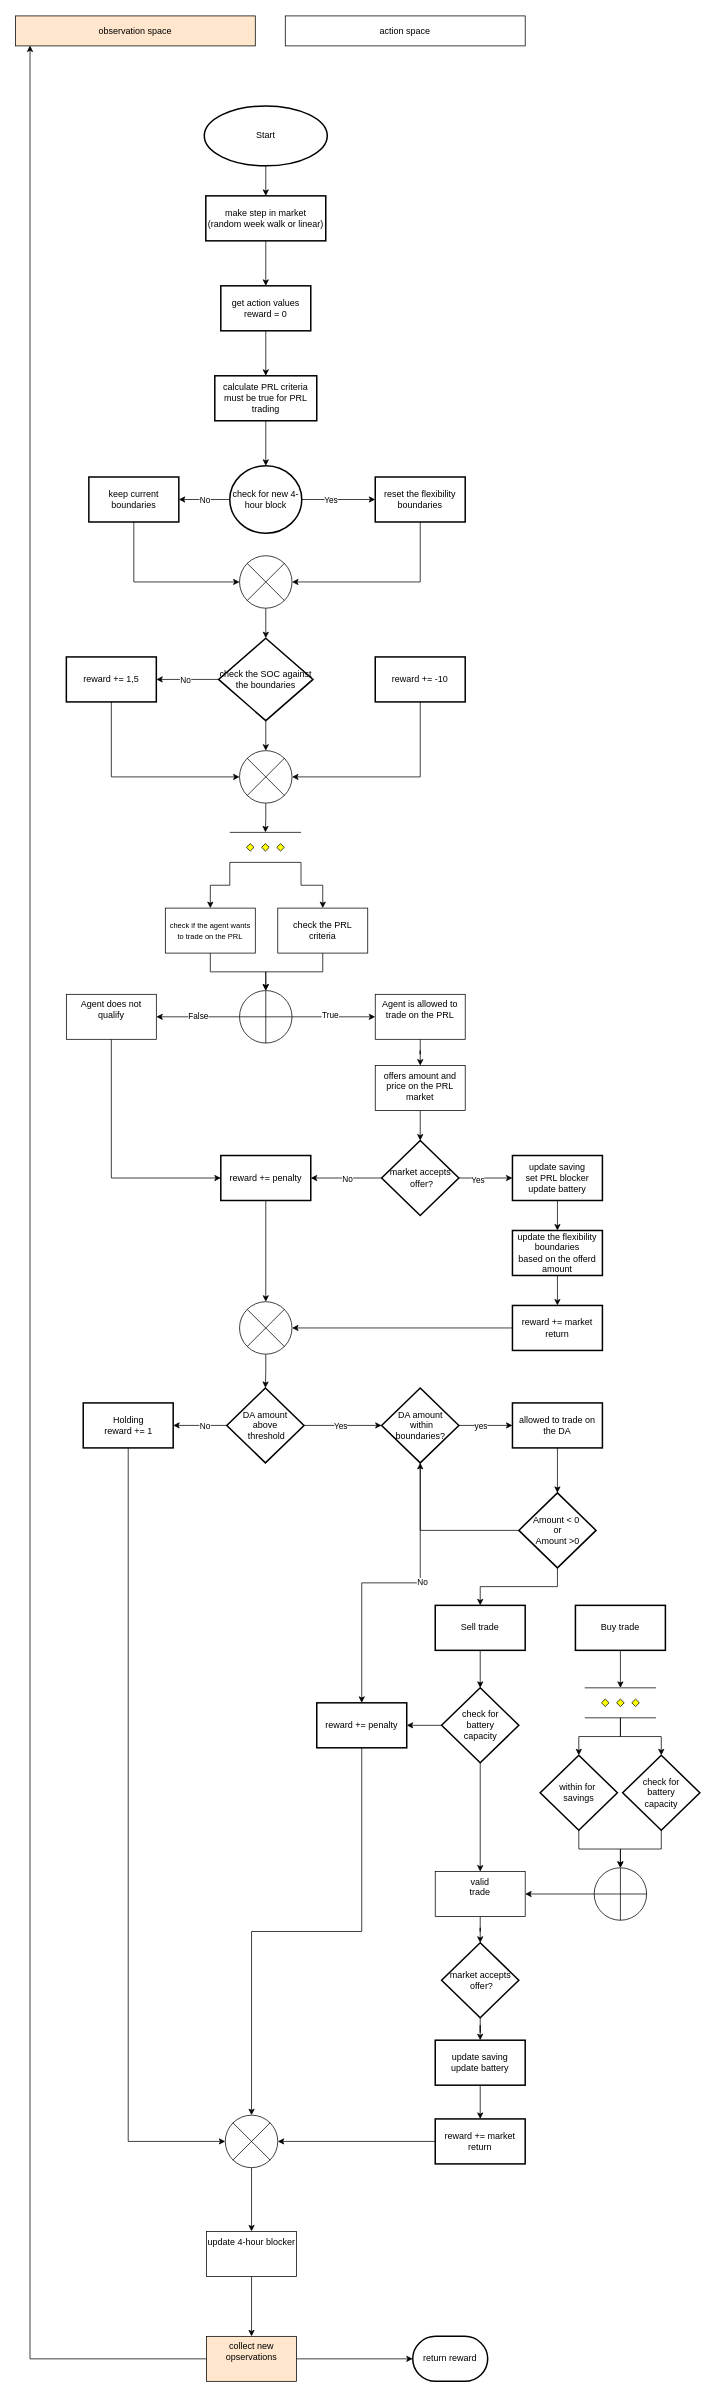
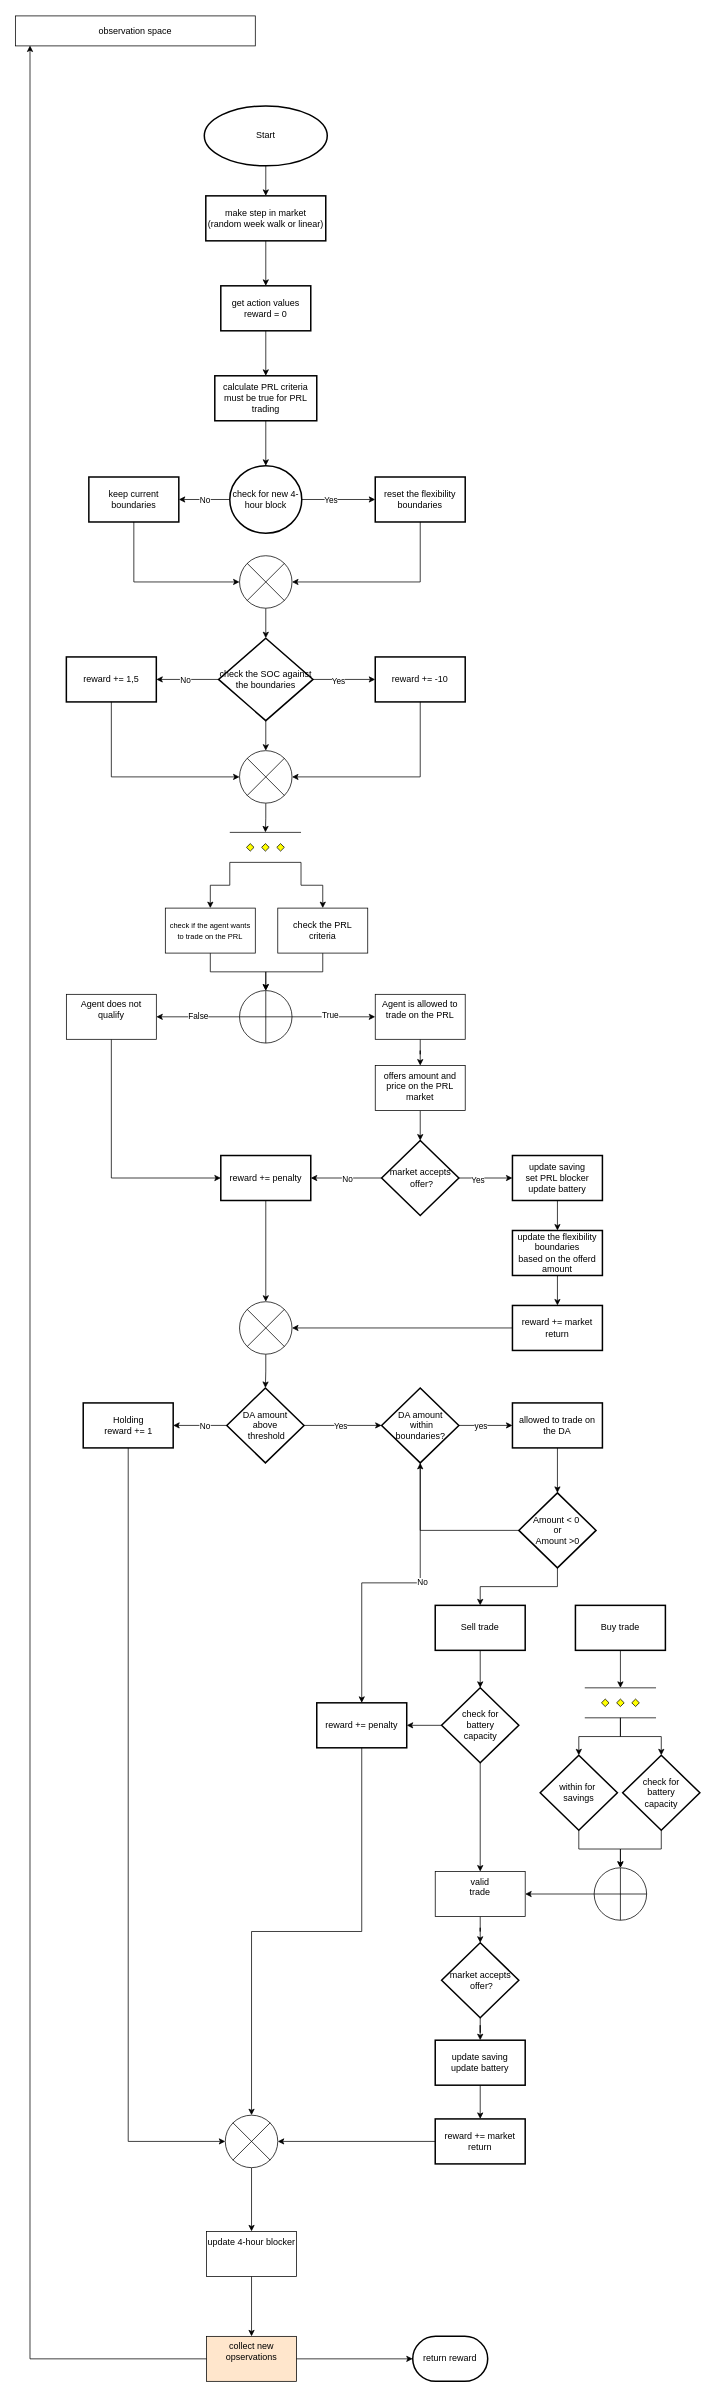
(135, 30) -> (135, 30)
(405, 30) -> none
none -> (341, 679)
